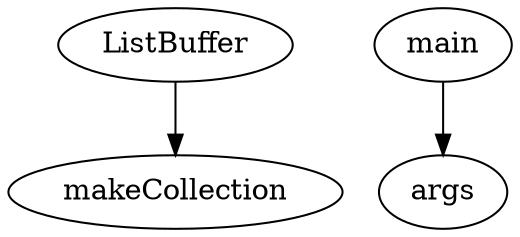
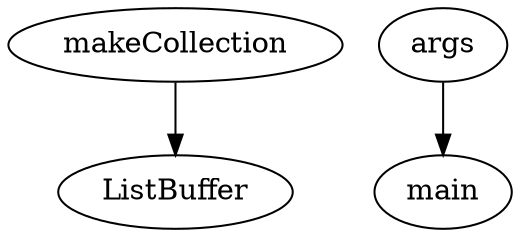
(175, 108) -> (175, 108)
(443, 108) -> (443, 108)
